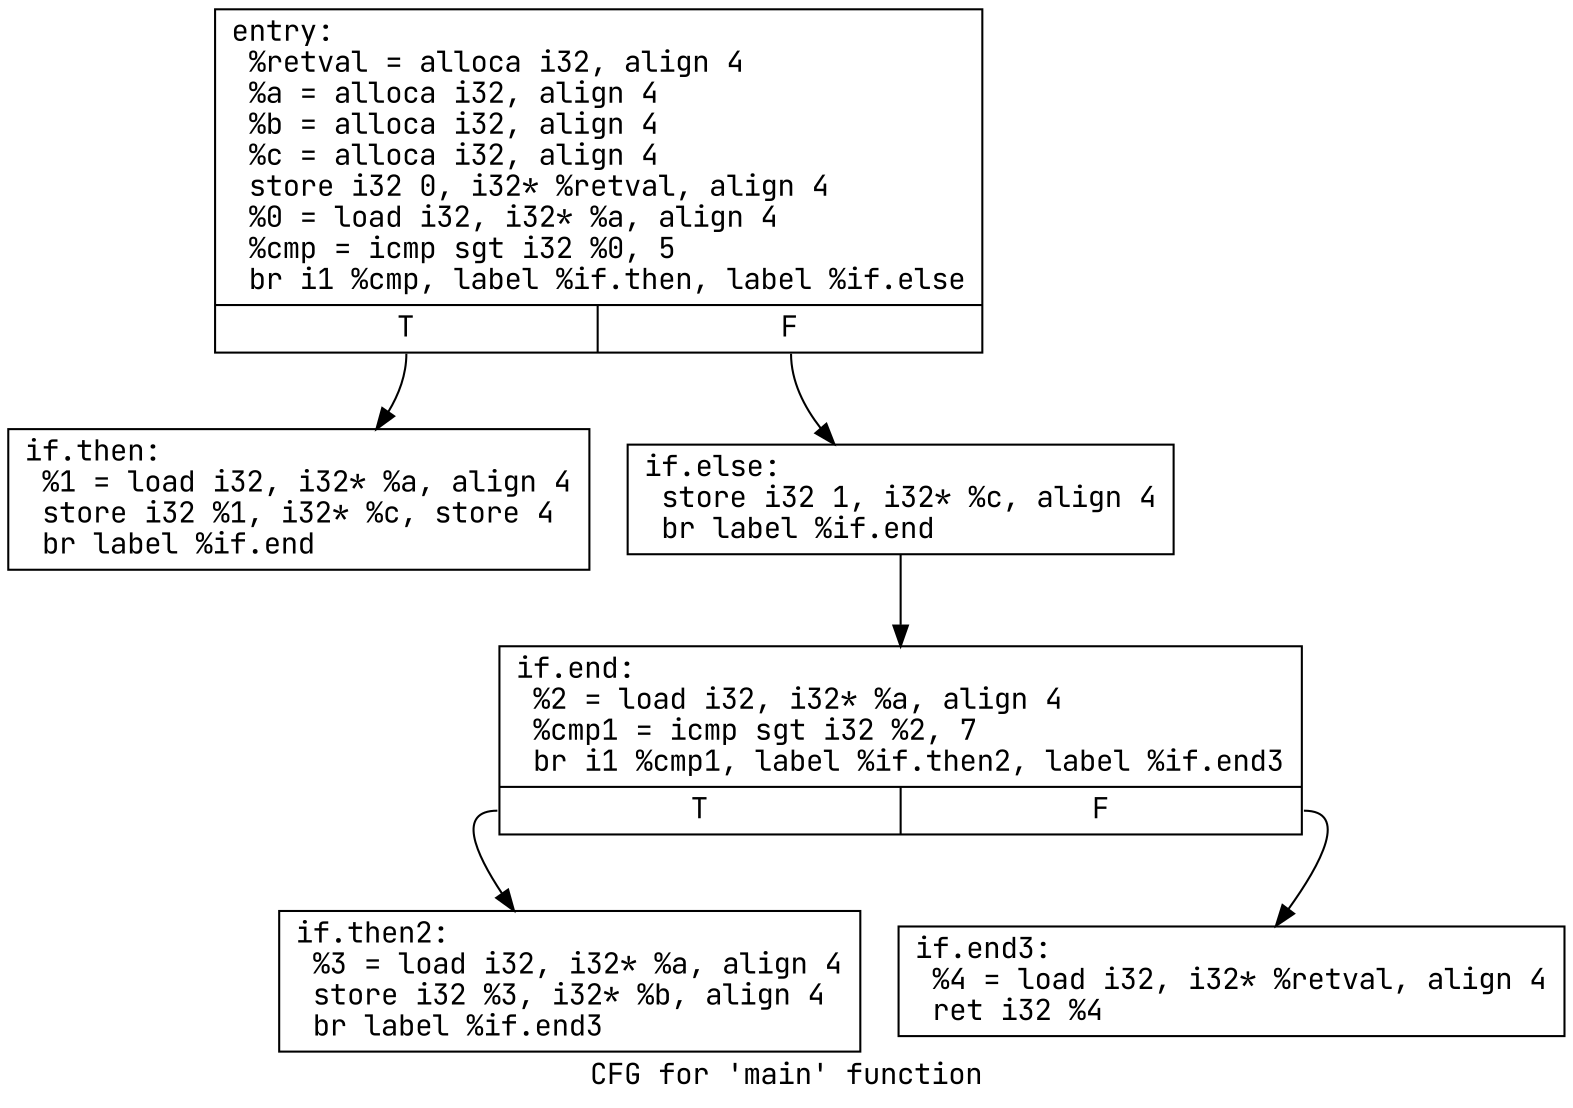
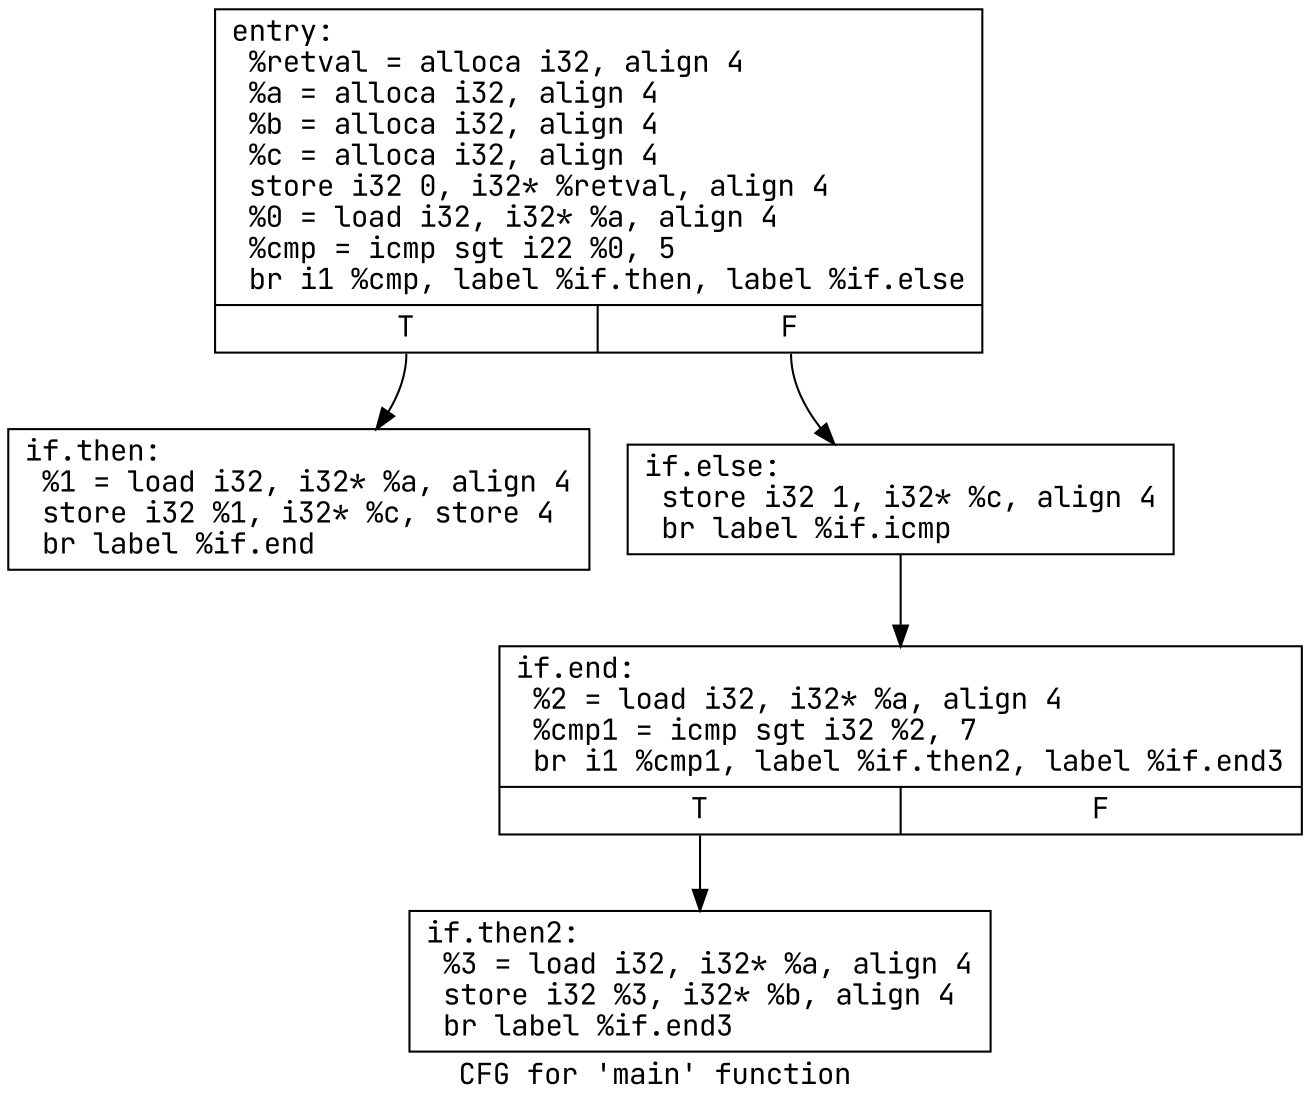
(454, 249) -> (454, 249)
(790, 529) -> (798, 529)
(1232, 981) -> none
